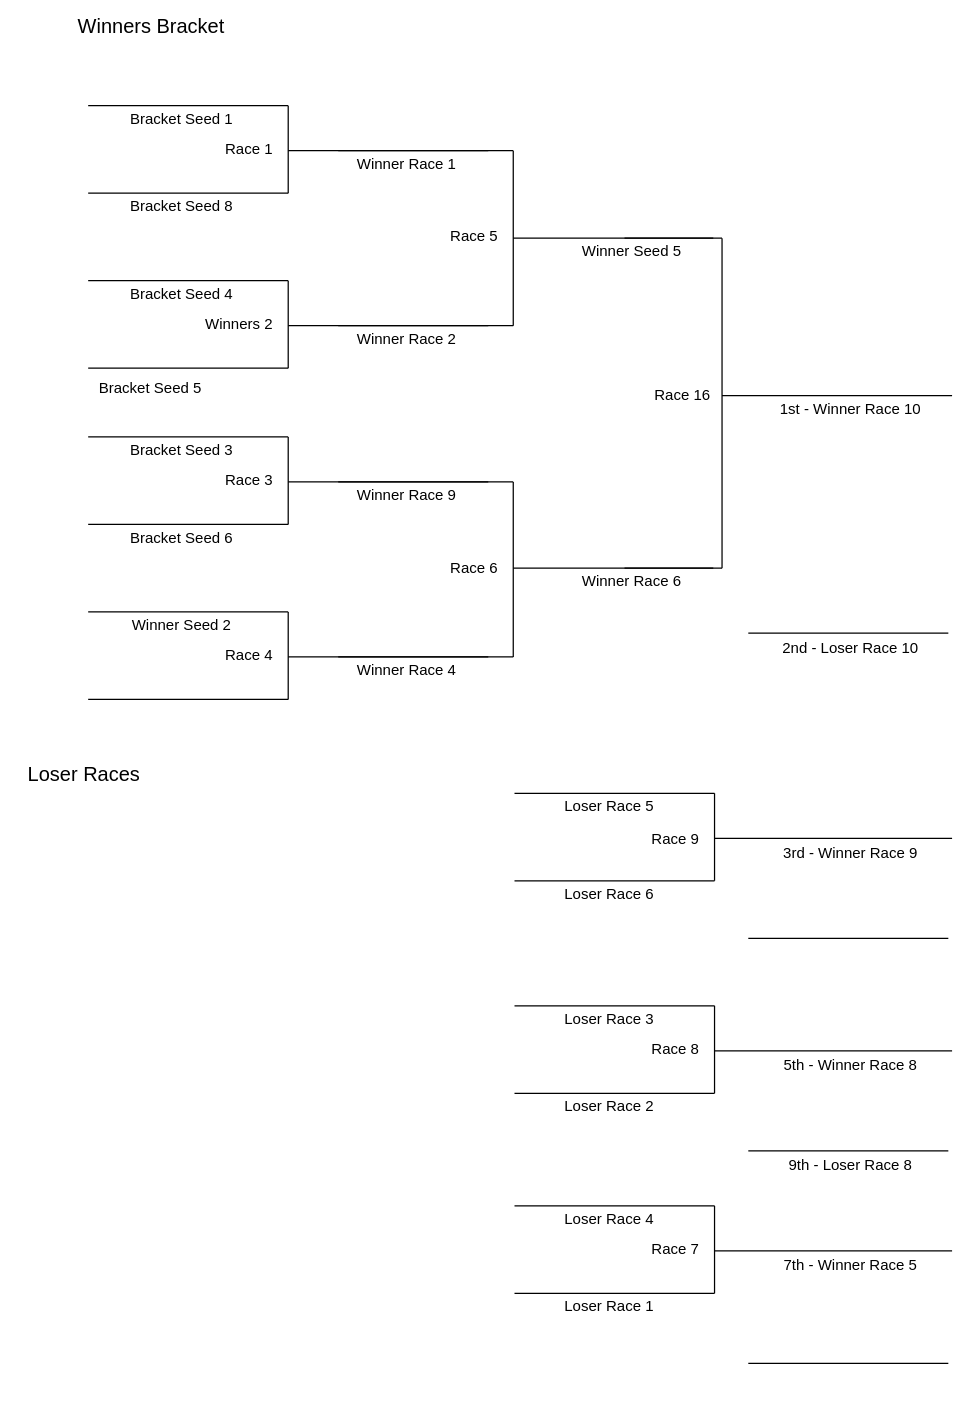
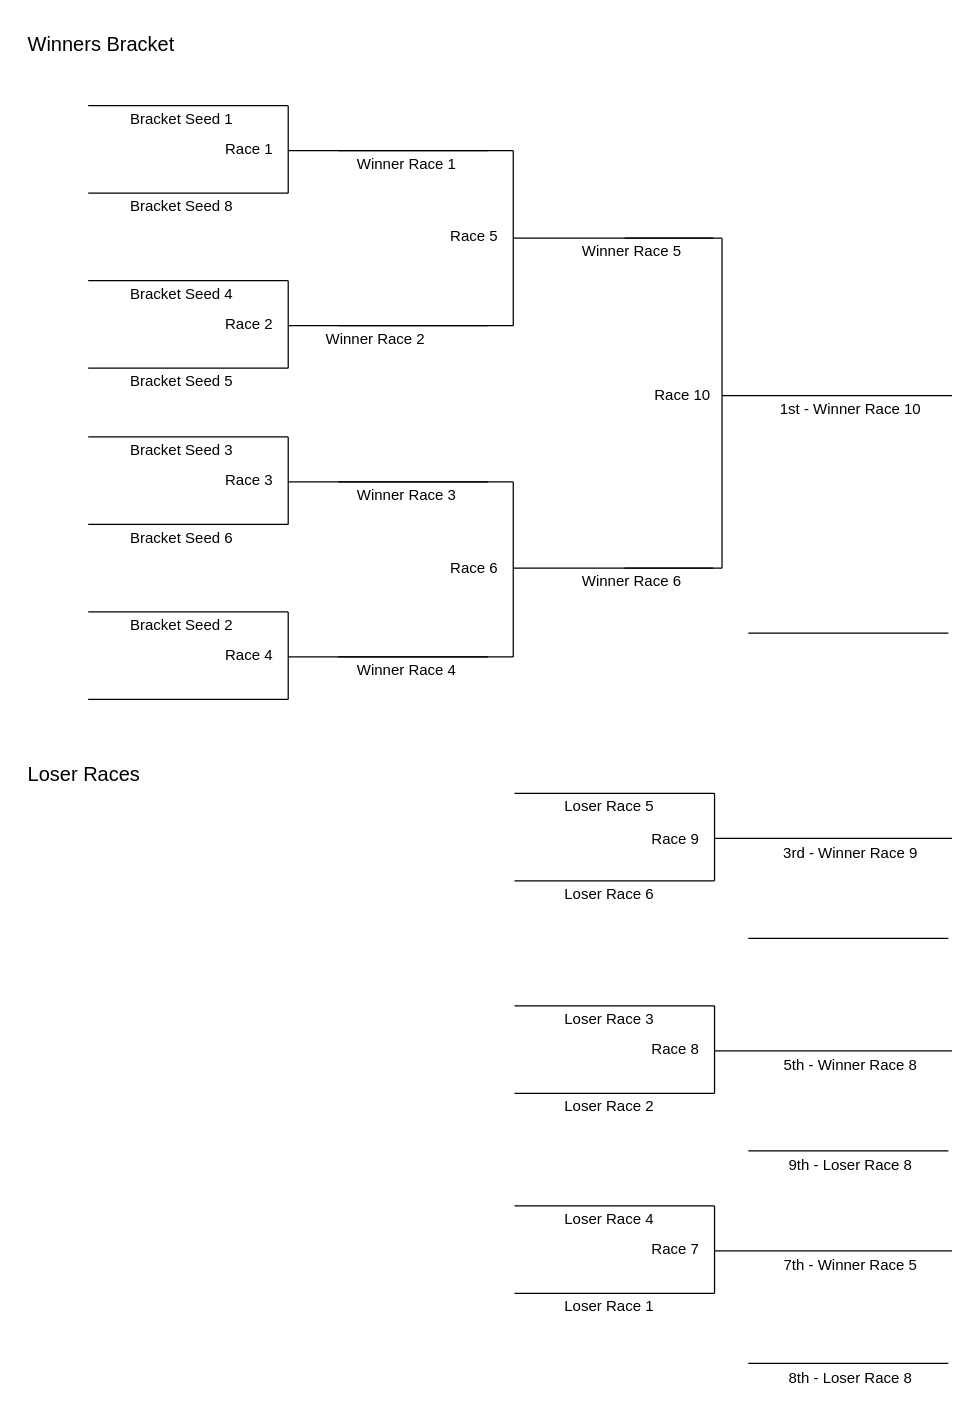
(151, 26) -> (101, 44)
(632, 252) -> (632, 252)
(239, 324) -> (250, 324)
(407, 339) -> (376, 339)
(151, 388) -> (182, 382)
(683, 396) -> (683, 396)
(407, 496) -> (407, 496)
(182, 626) -> (182, 626)
(851, 648) -> none
none -> (851, 1378)
